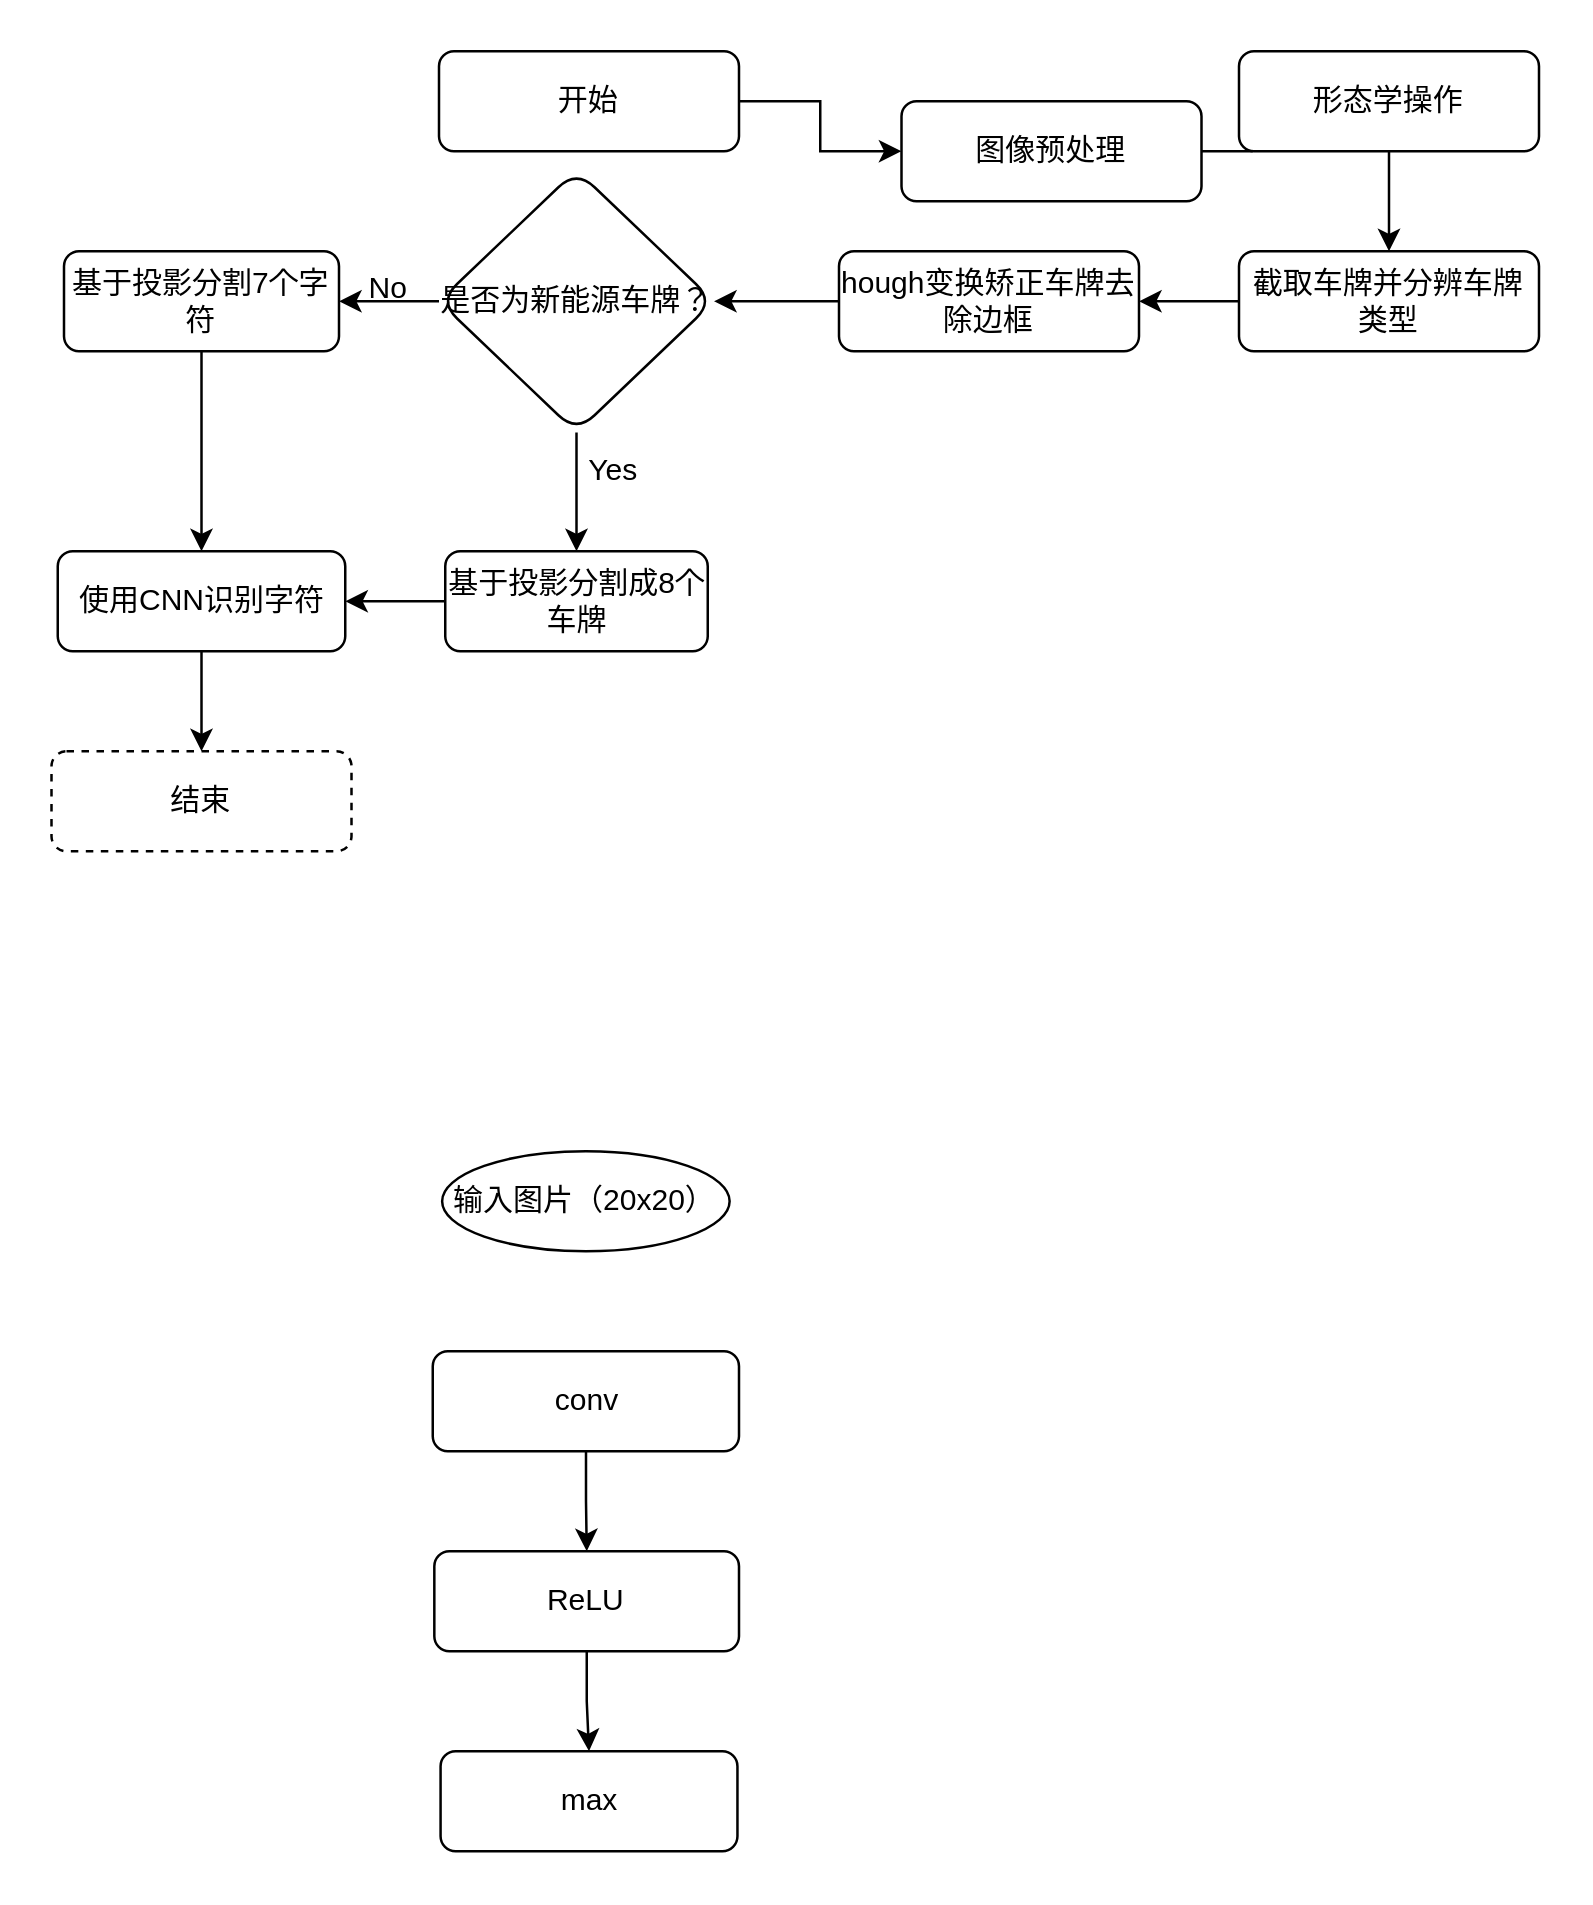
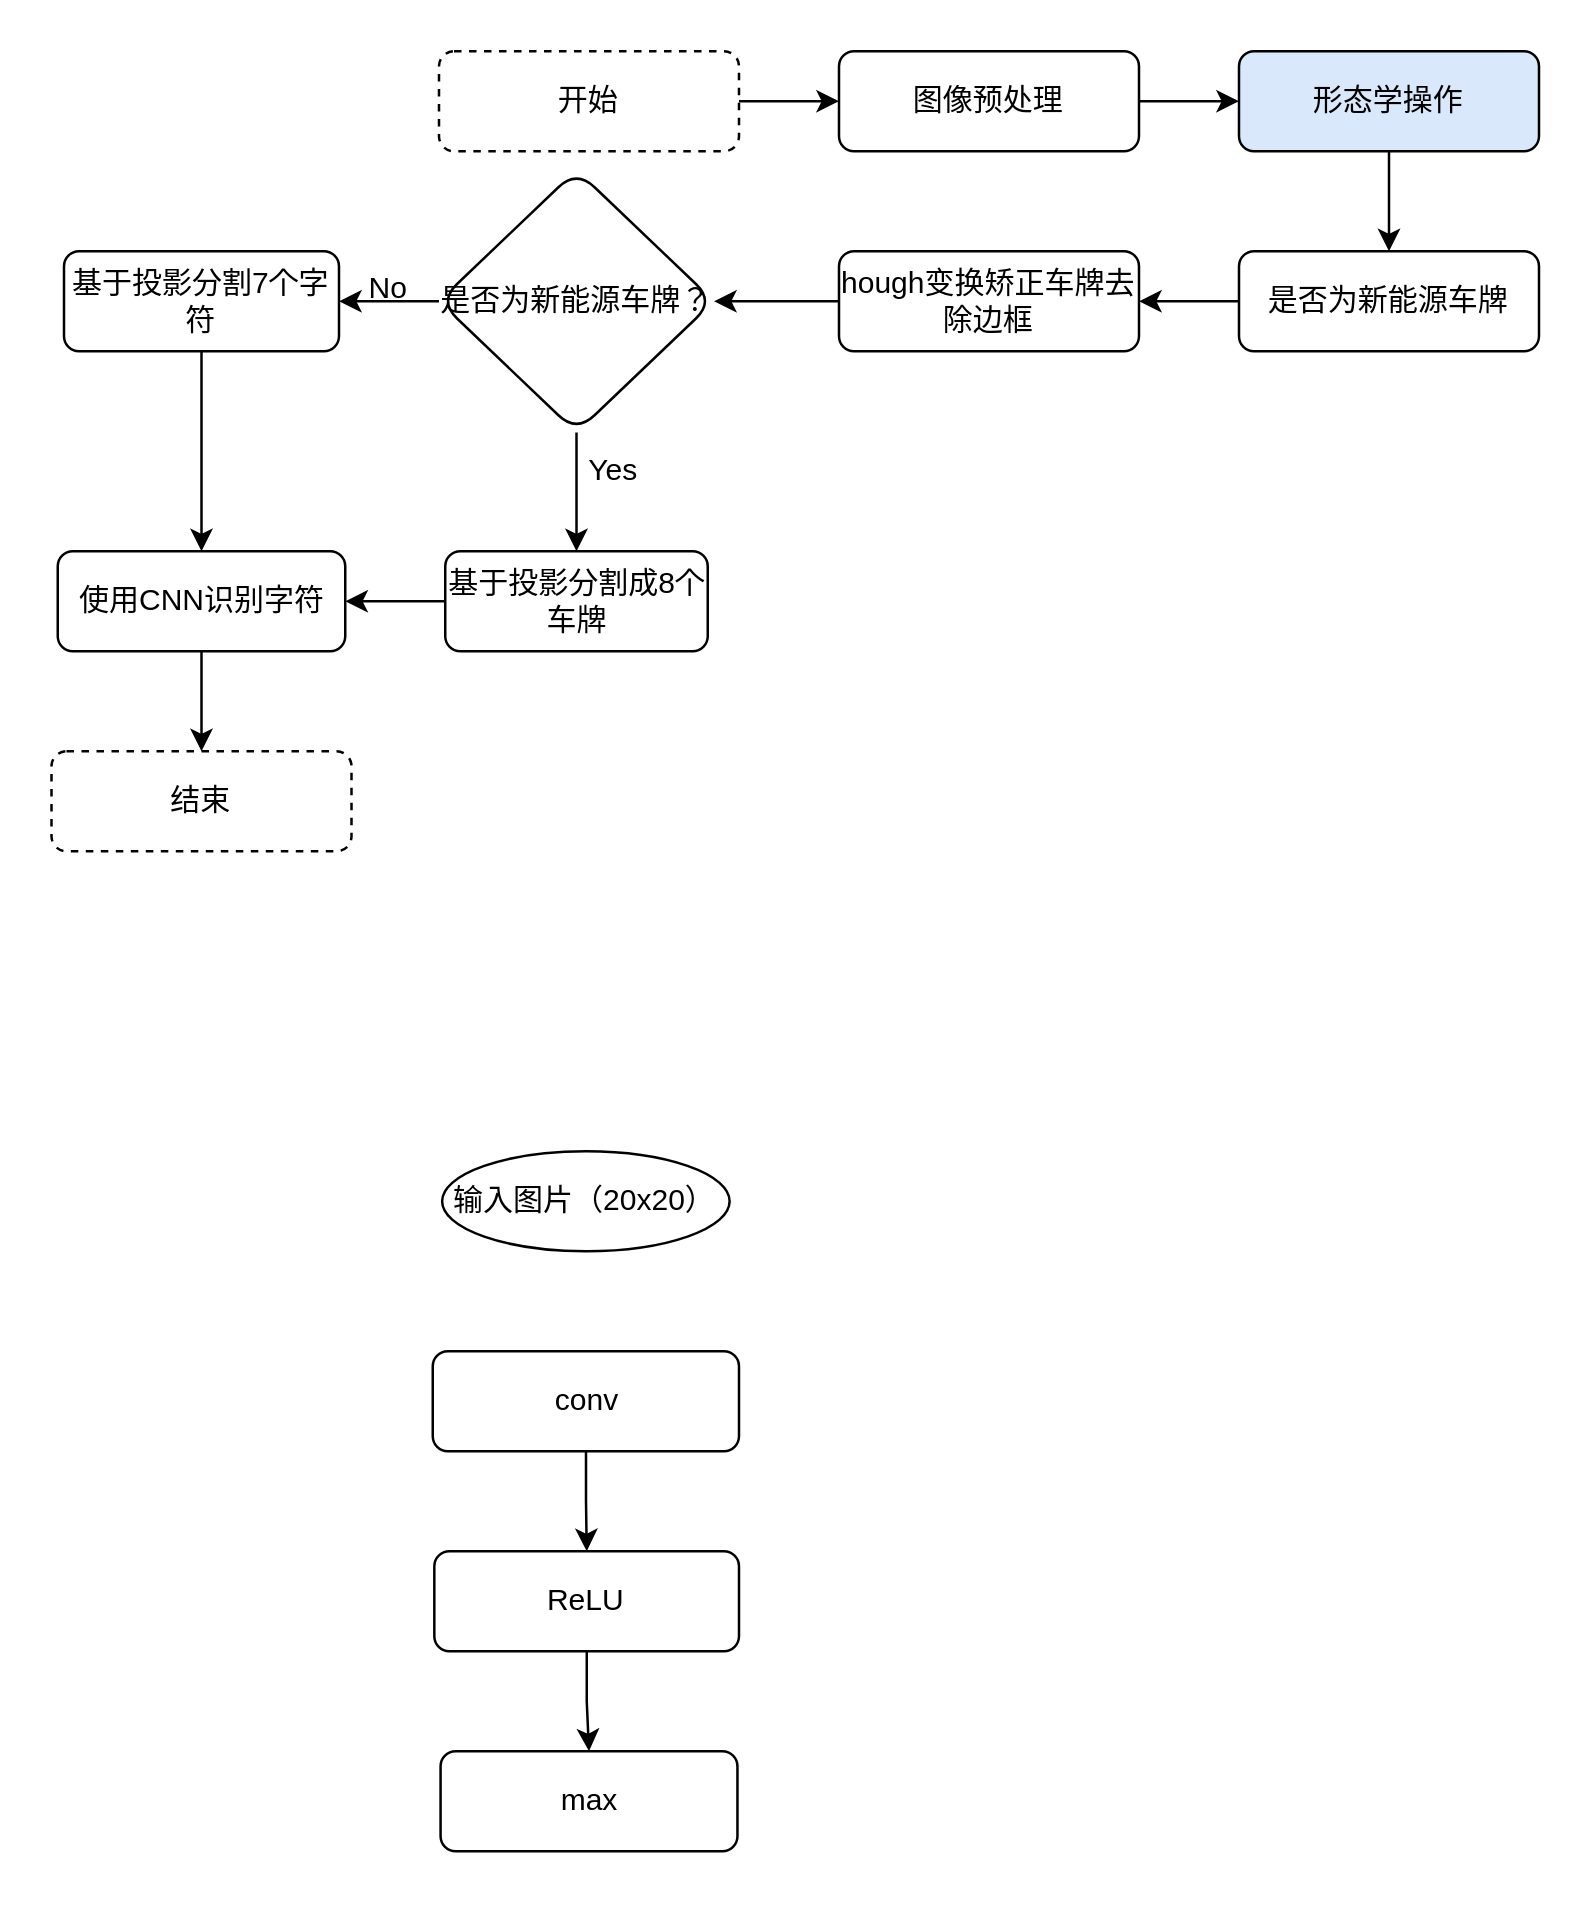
(589, 101) -> (589, 101)
(1389, 101) -> (1389, 101)
(1051, 151) -> (989, 101)
(1389, 301) -> (1389, 301)
